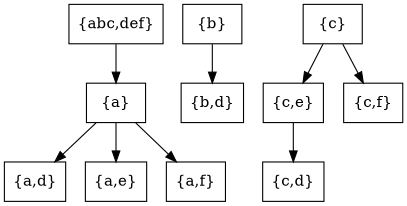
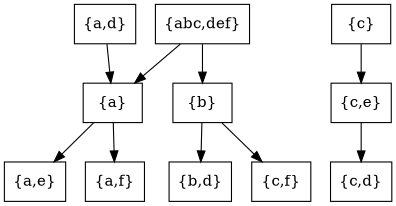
none -> (202, 58)
(350, 59) -> (238, 138)
(79, 139) -> (108, 58)
